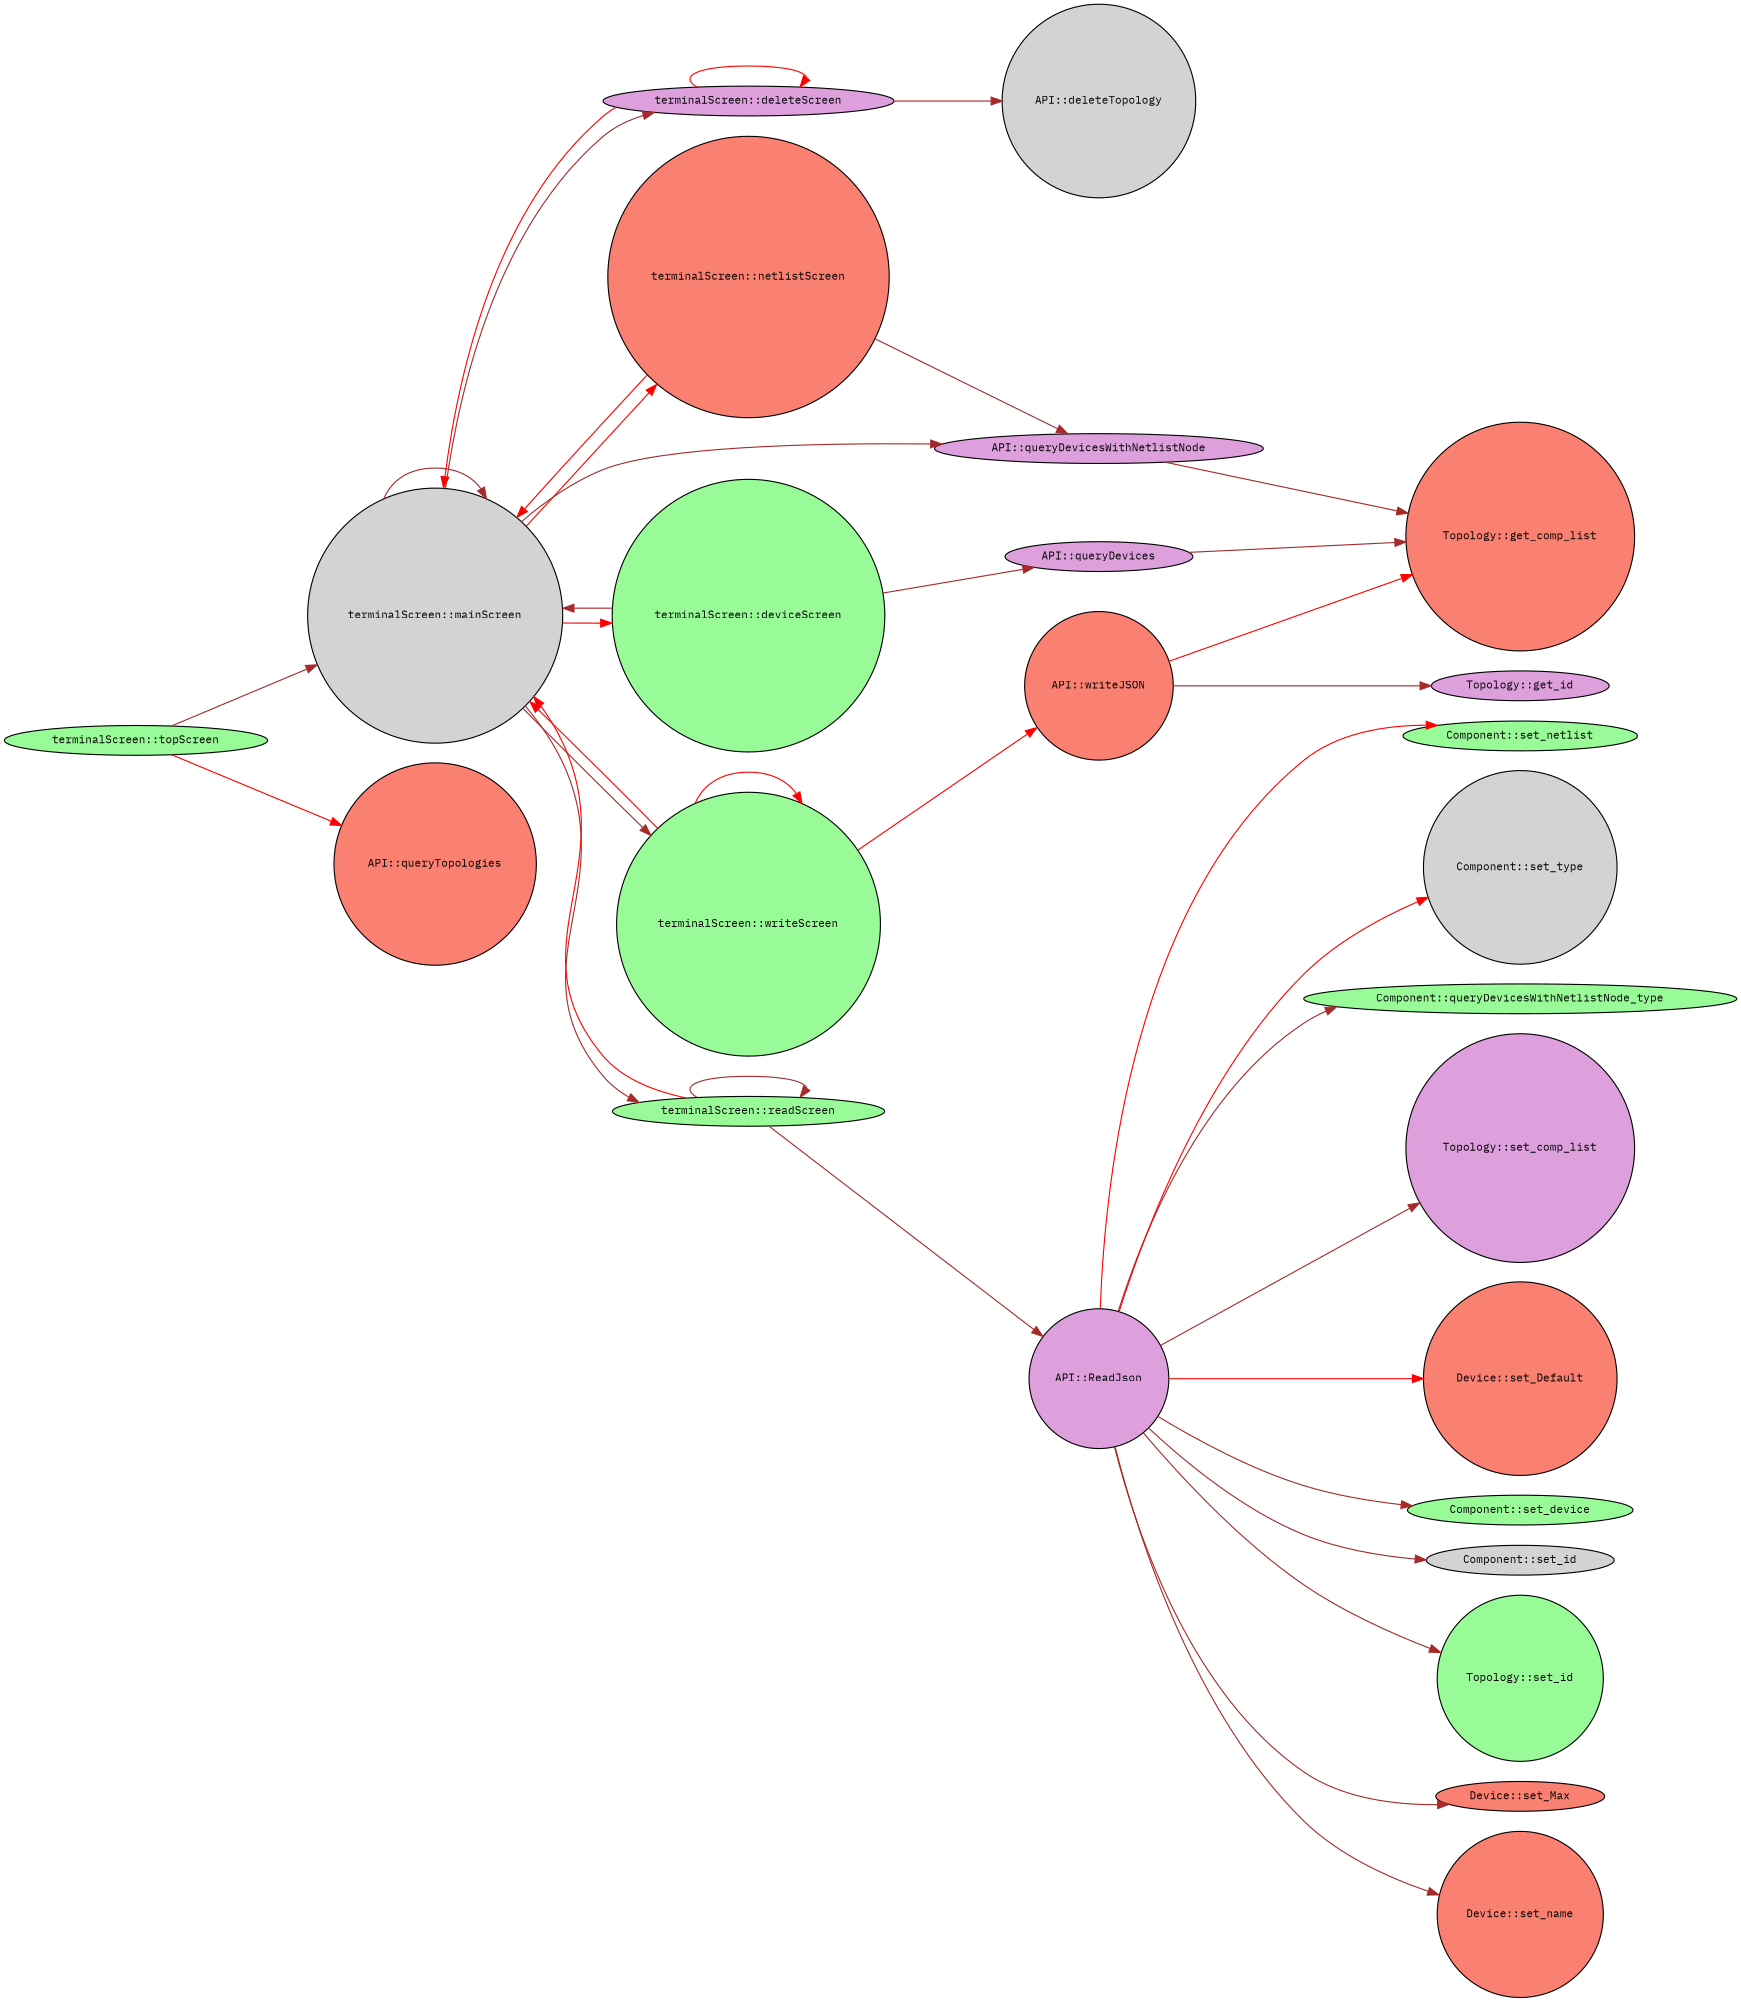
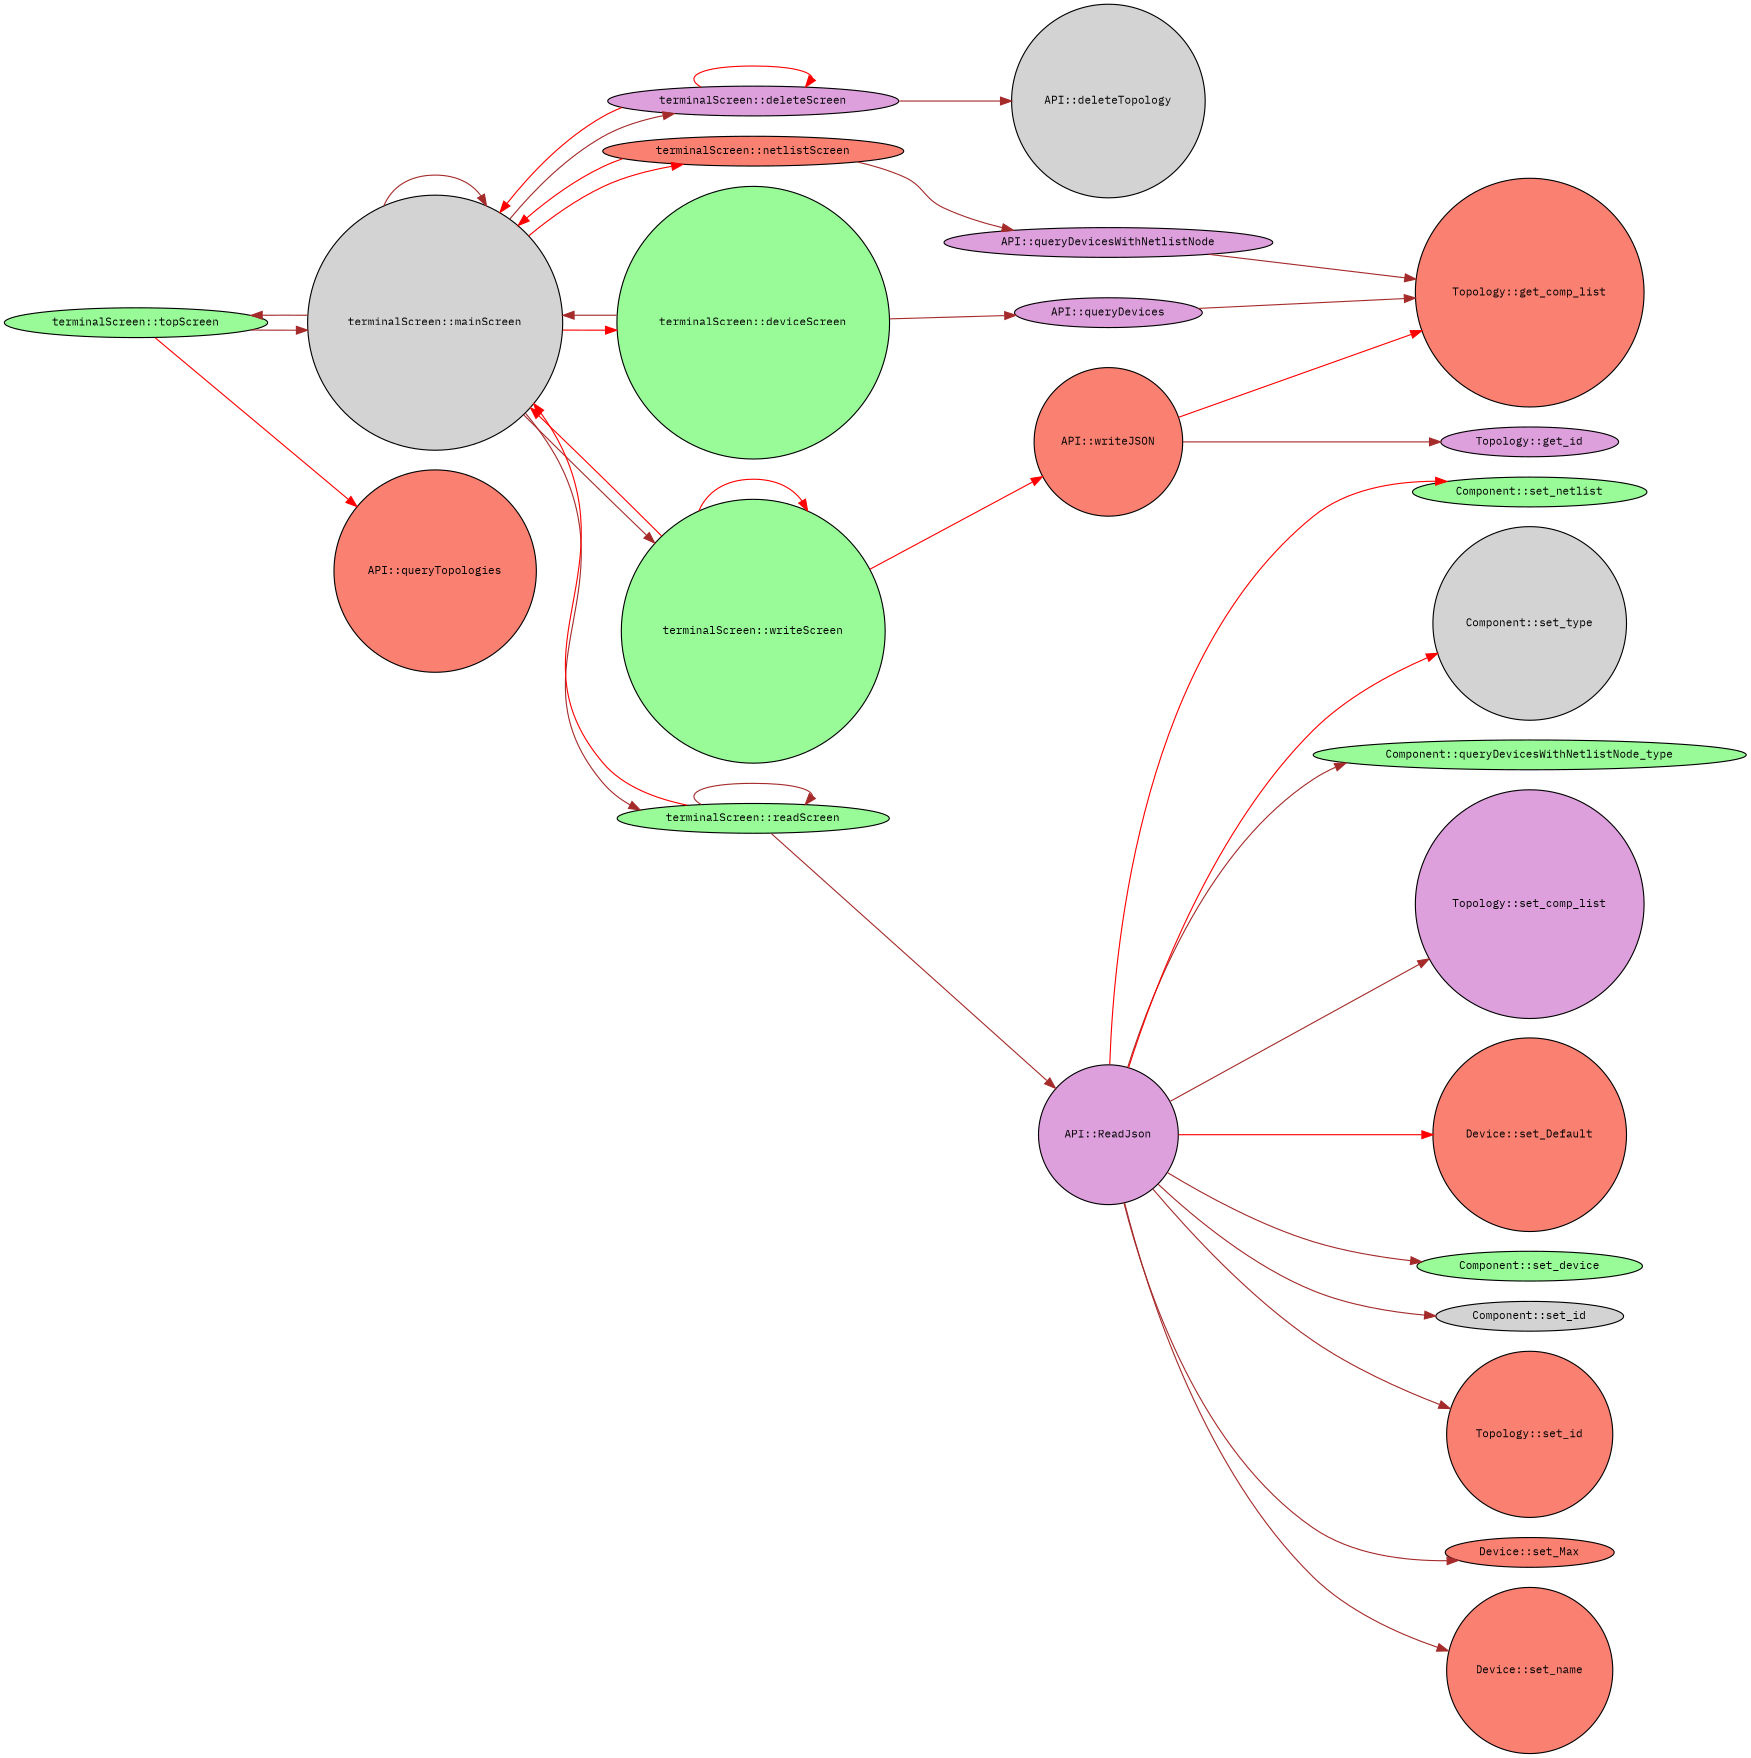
(749, 277) -> (753, 151)
(717, 450) -> (285, 315)
(1520, 1678) -> (1530, 1434)
